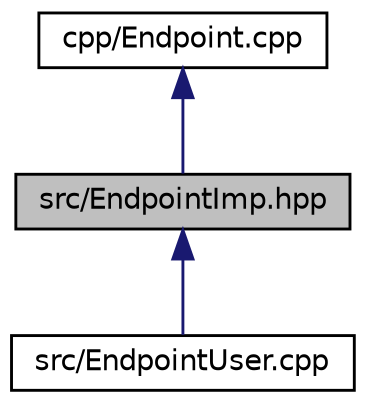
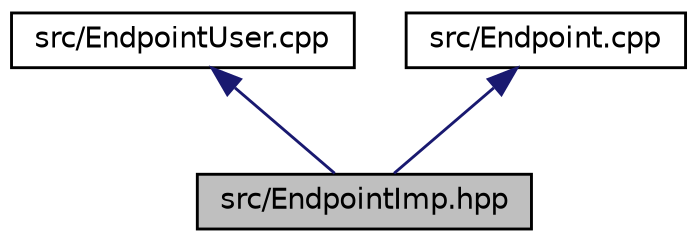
(183, 40) -> (546, 40)
(183, 297) -> (285, 131)
